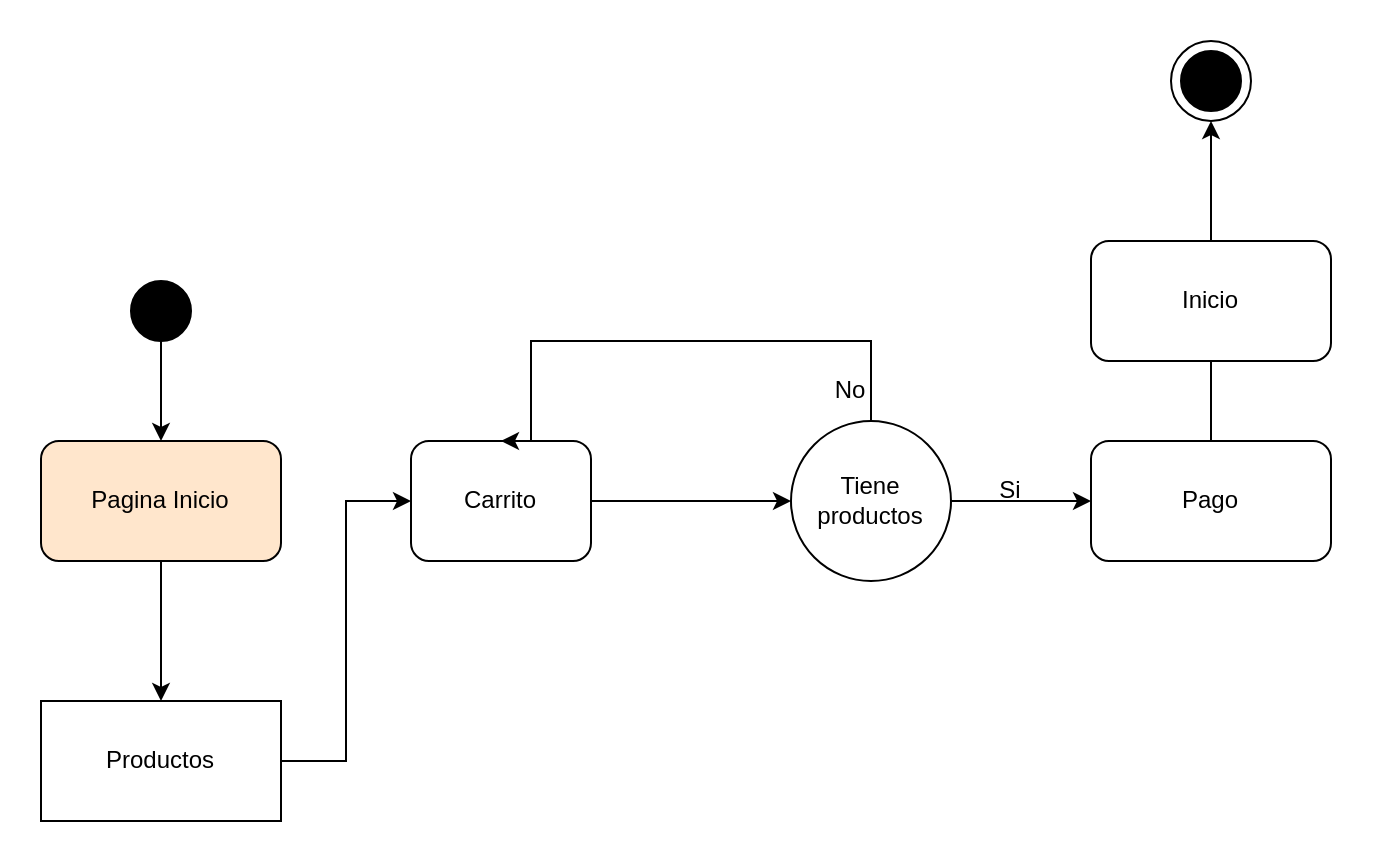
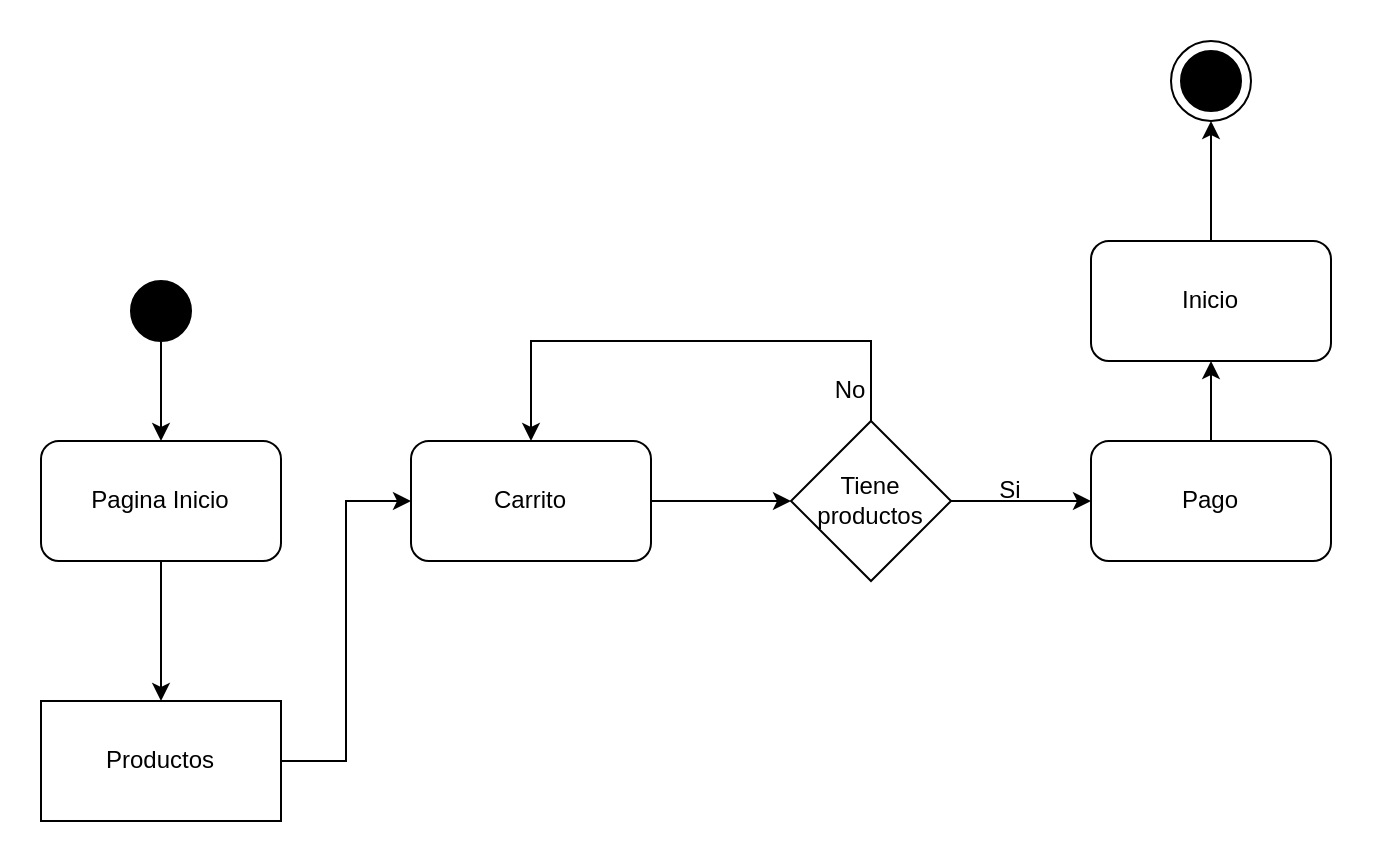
(1211, 370) -> (1211, 376)
(161, 501) -> (161, 501)
(501, 501) -> (531, 501)
(871, 501) -> (871, 501)
